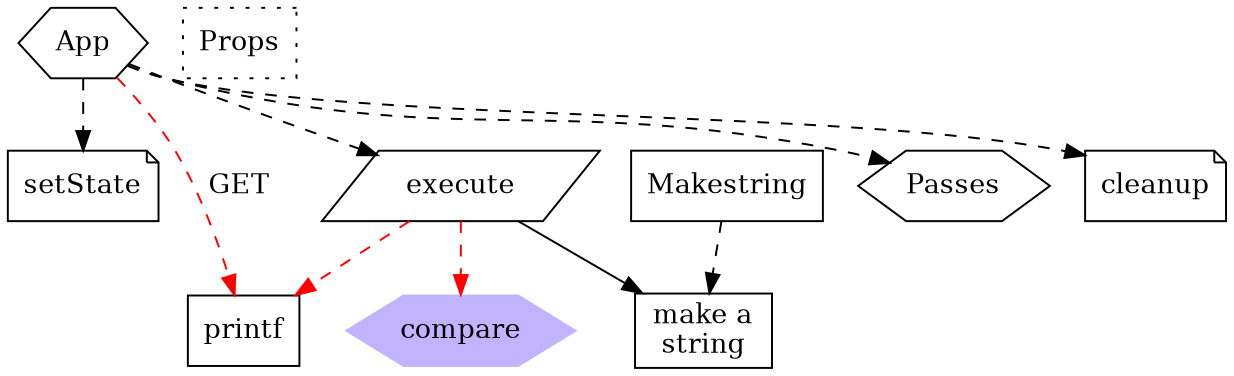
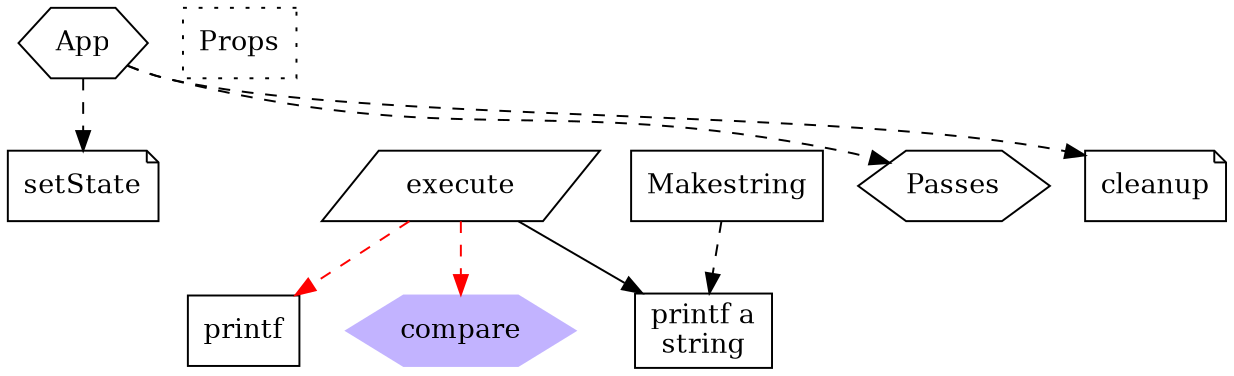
(244, 107) -> none
(186, 170) -> none
(704, 331) -> (704, 331)
